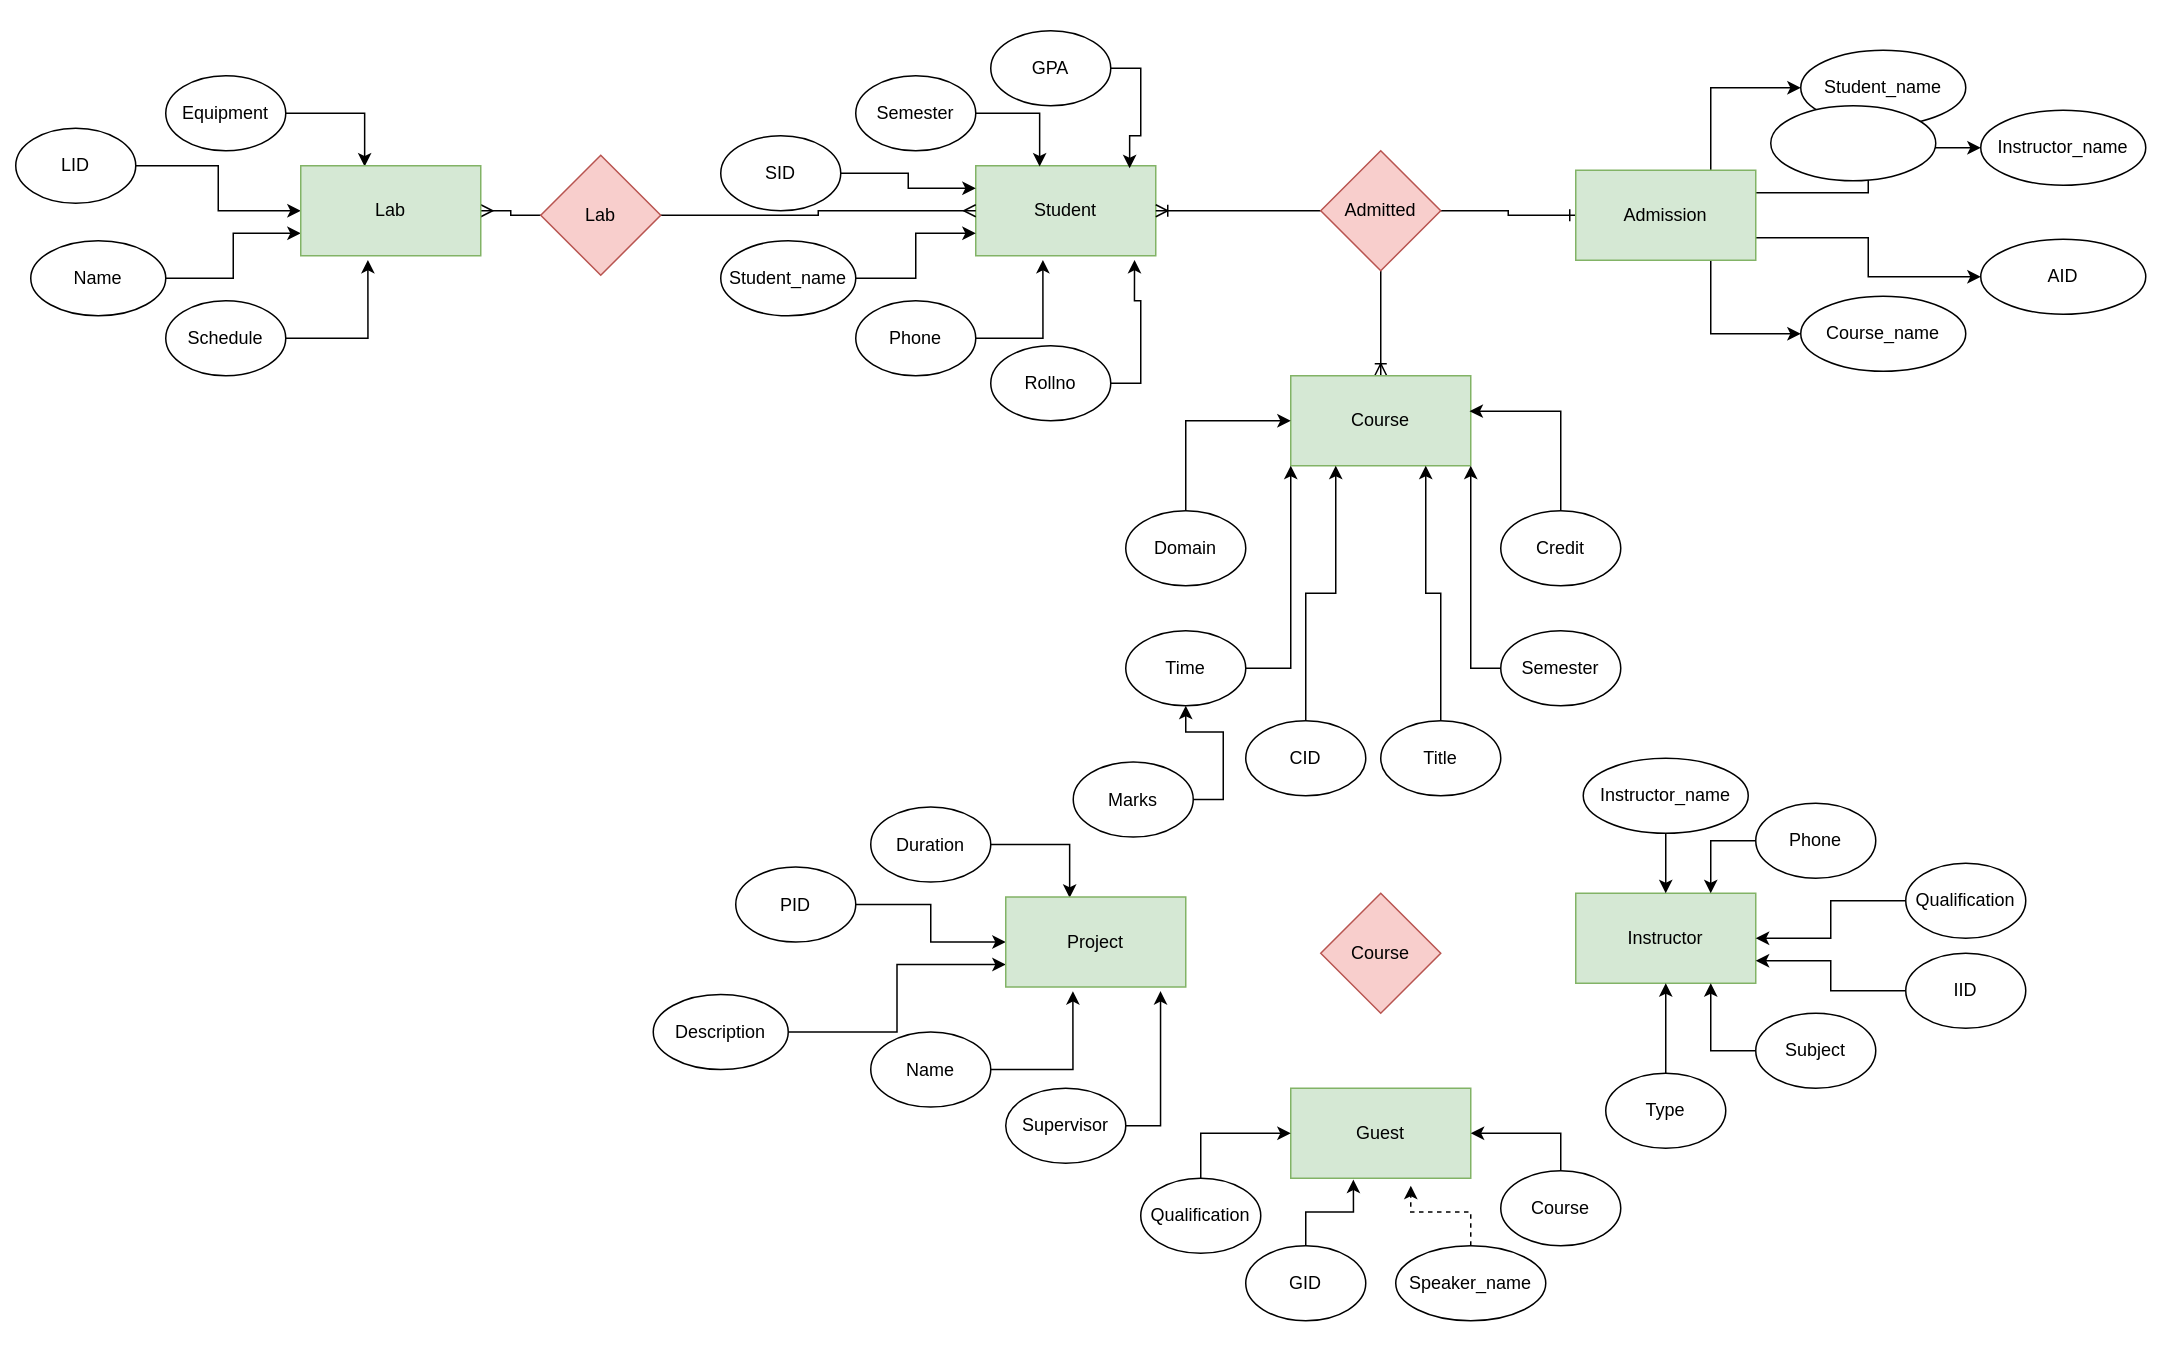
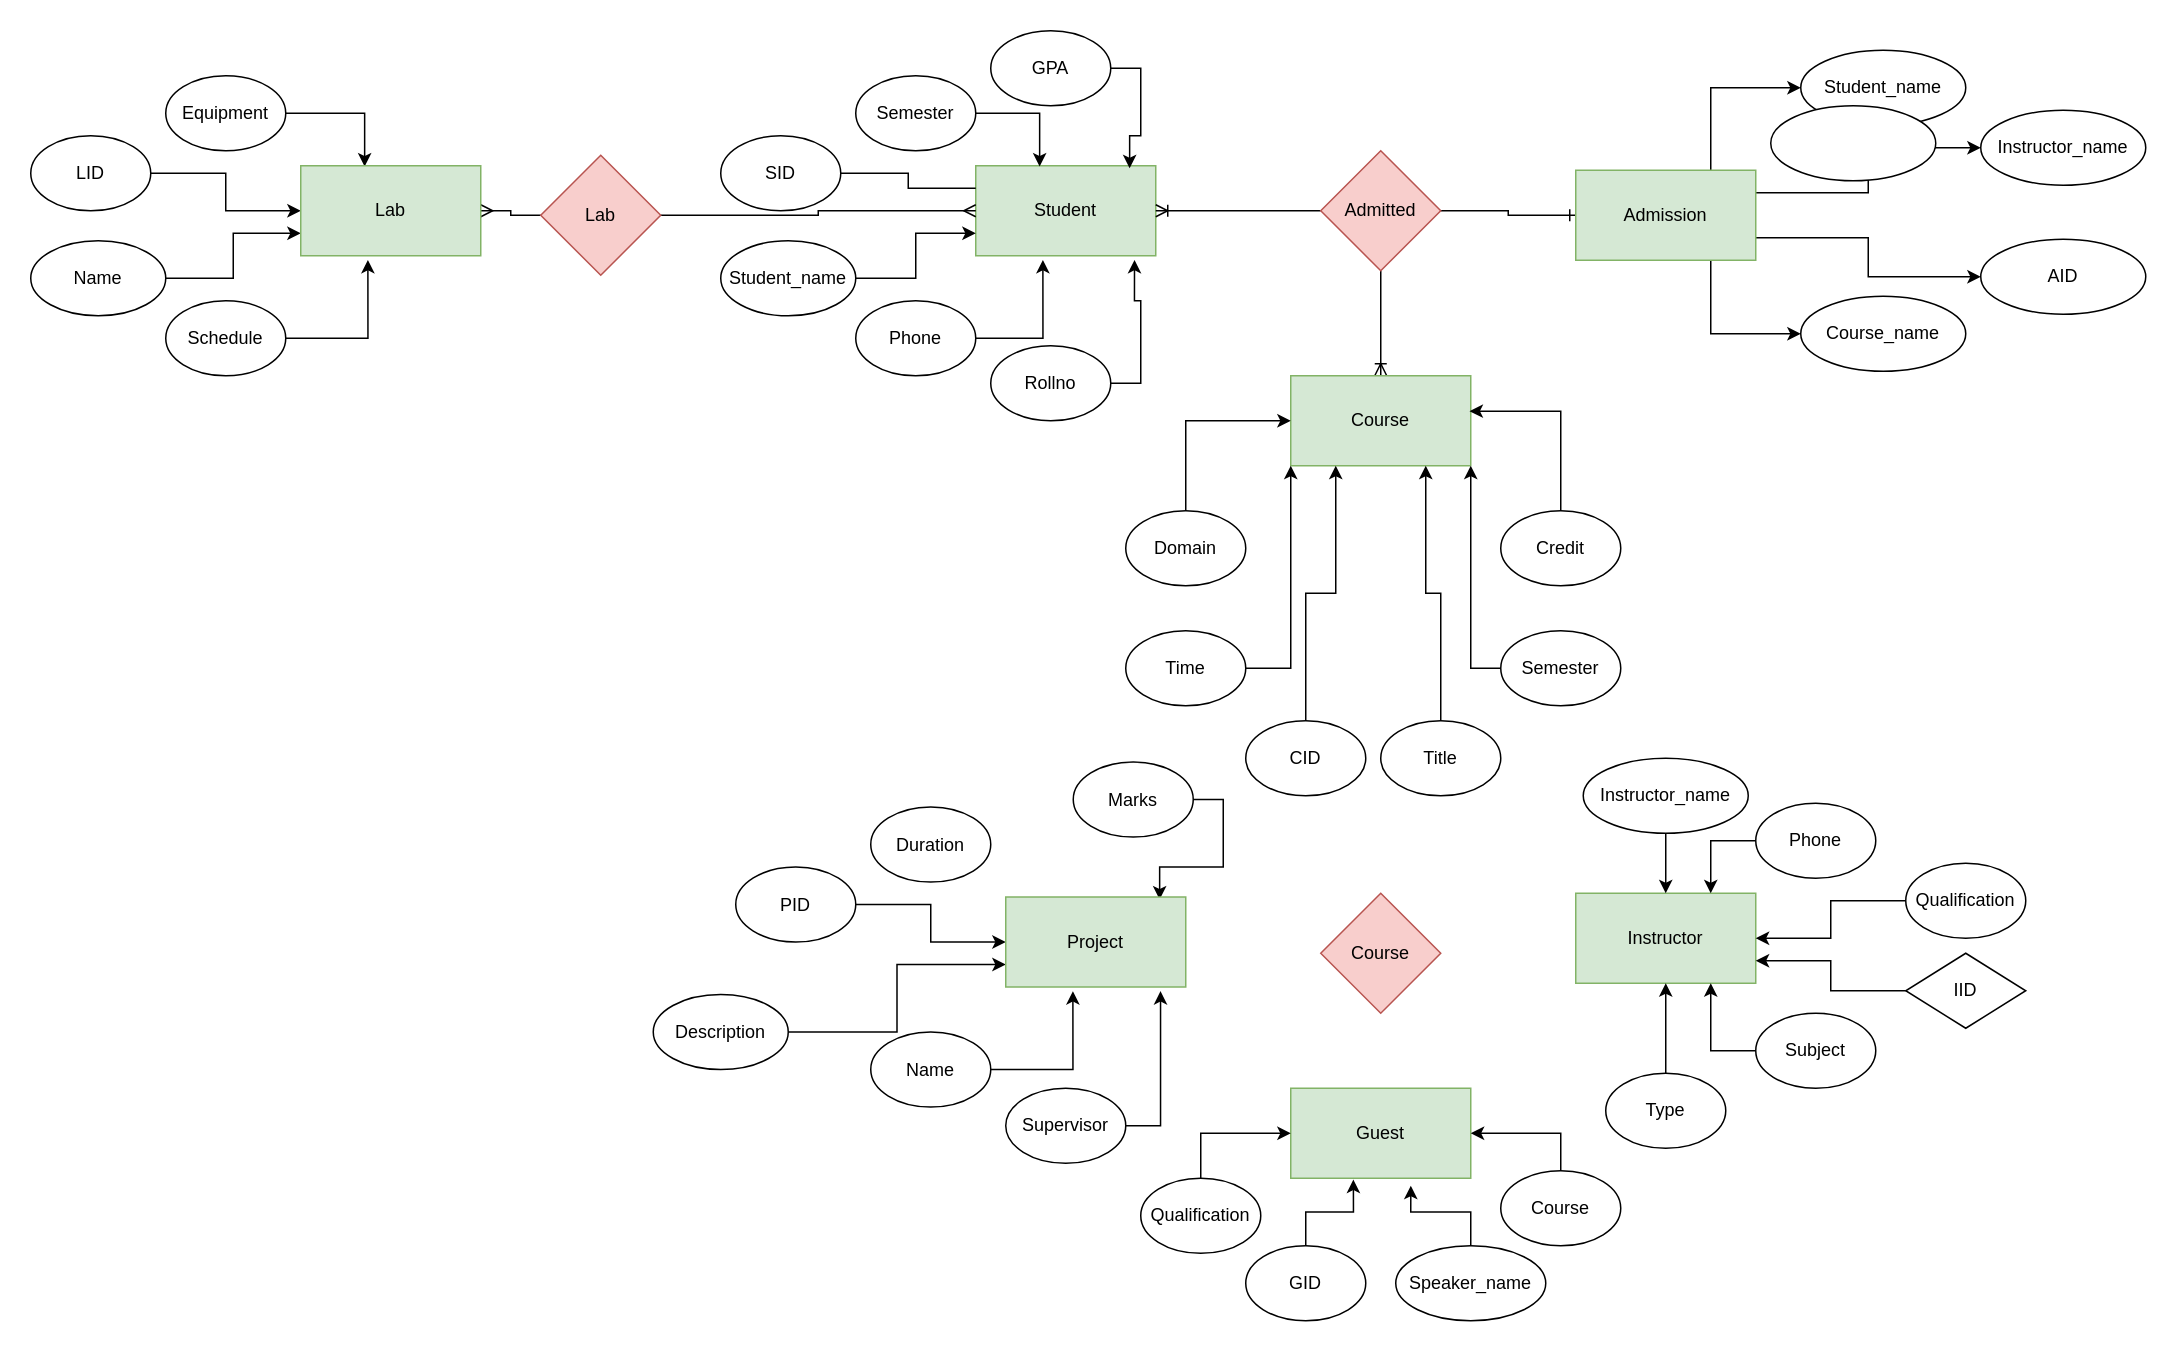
(76, 166) -> (91, 173)
(964, 188) -> (968, 188)
(1223, 741) -> (1216, 867)
(1051, 845) -> none
(1966, 991) -> (1966, 991)
(1449, 1212) -> (1449, 1212)
